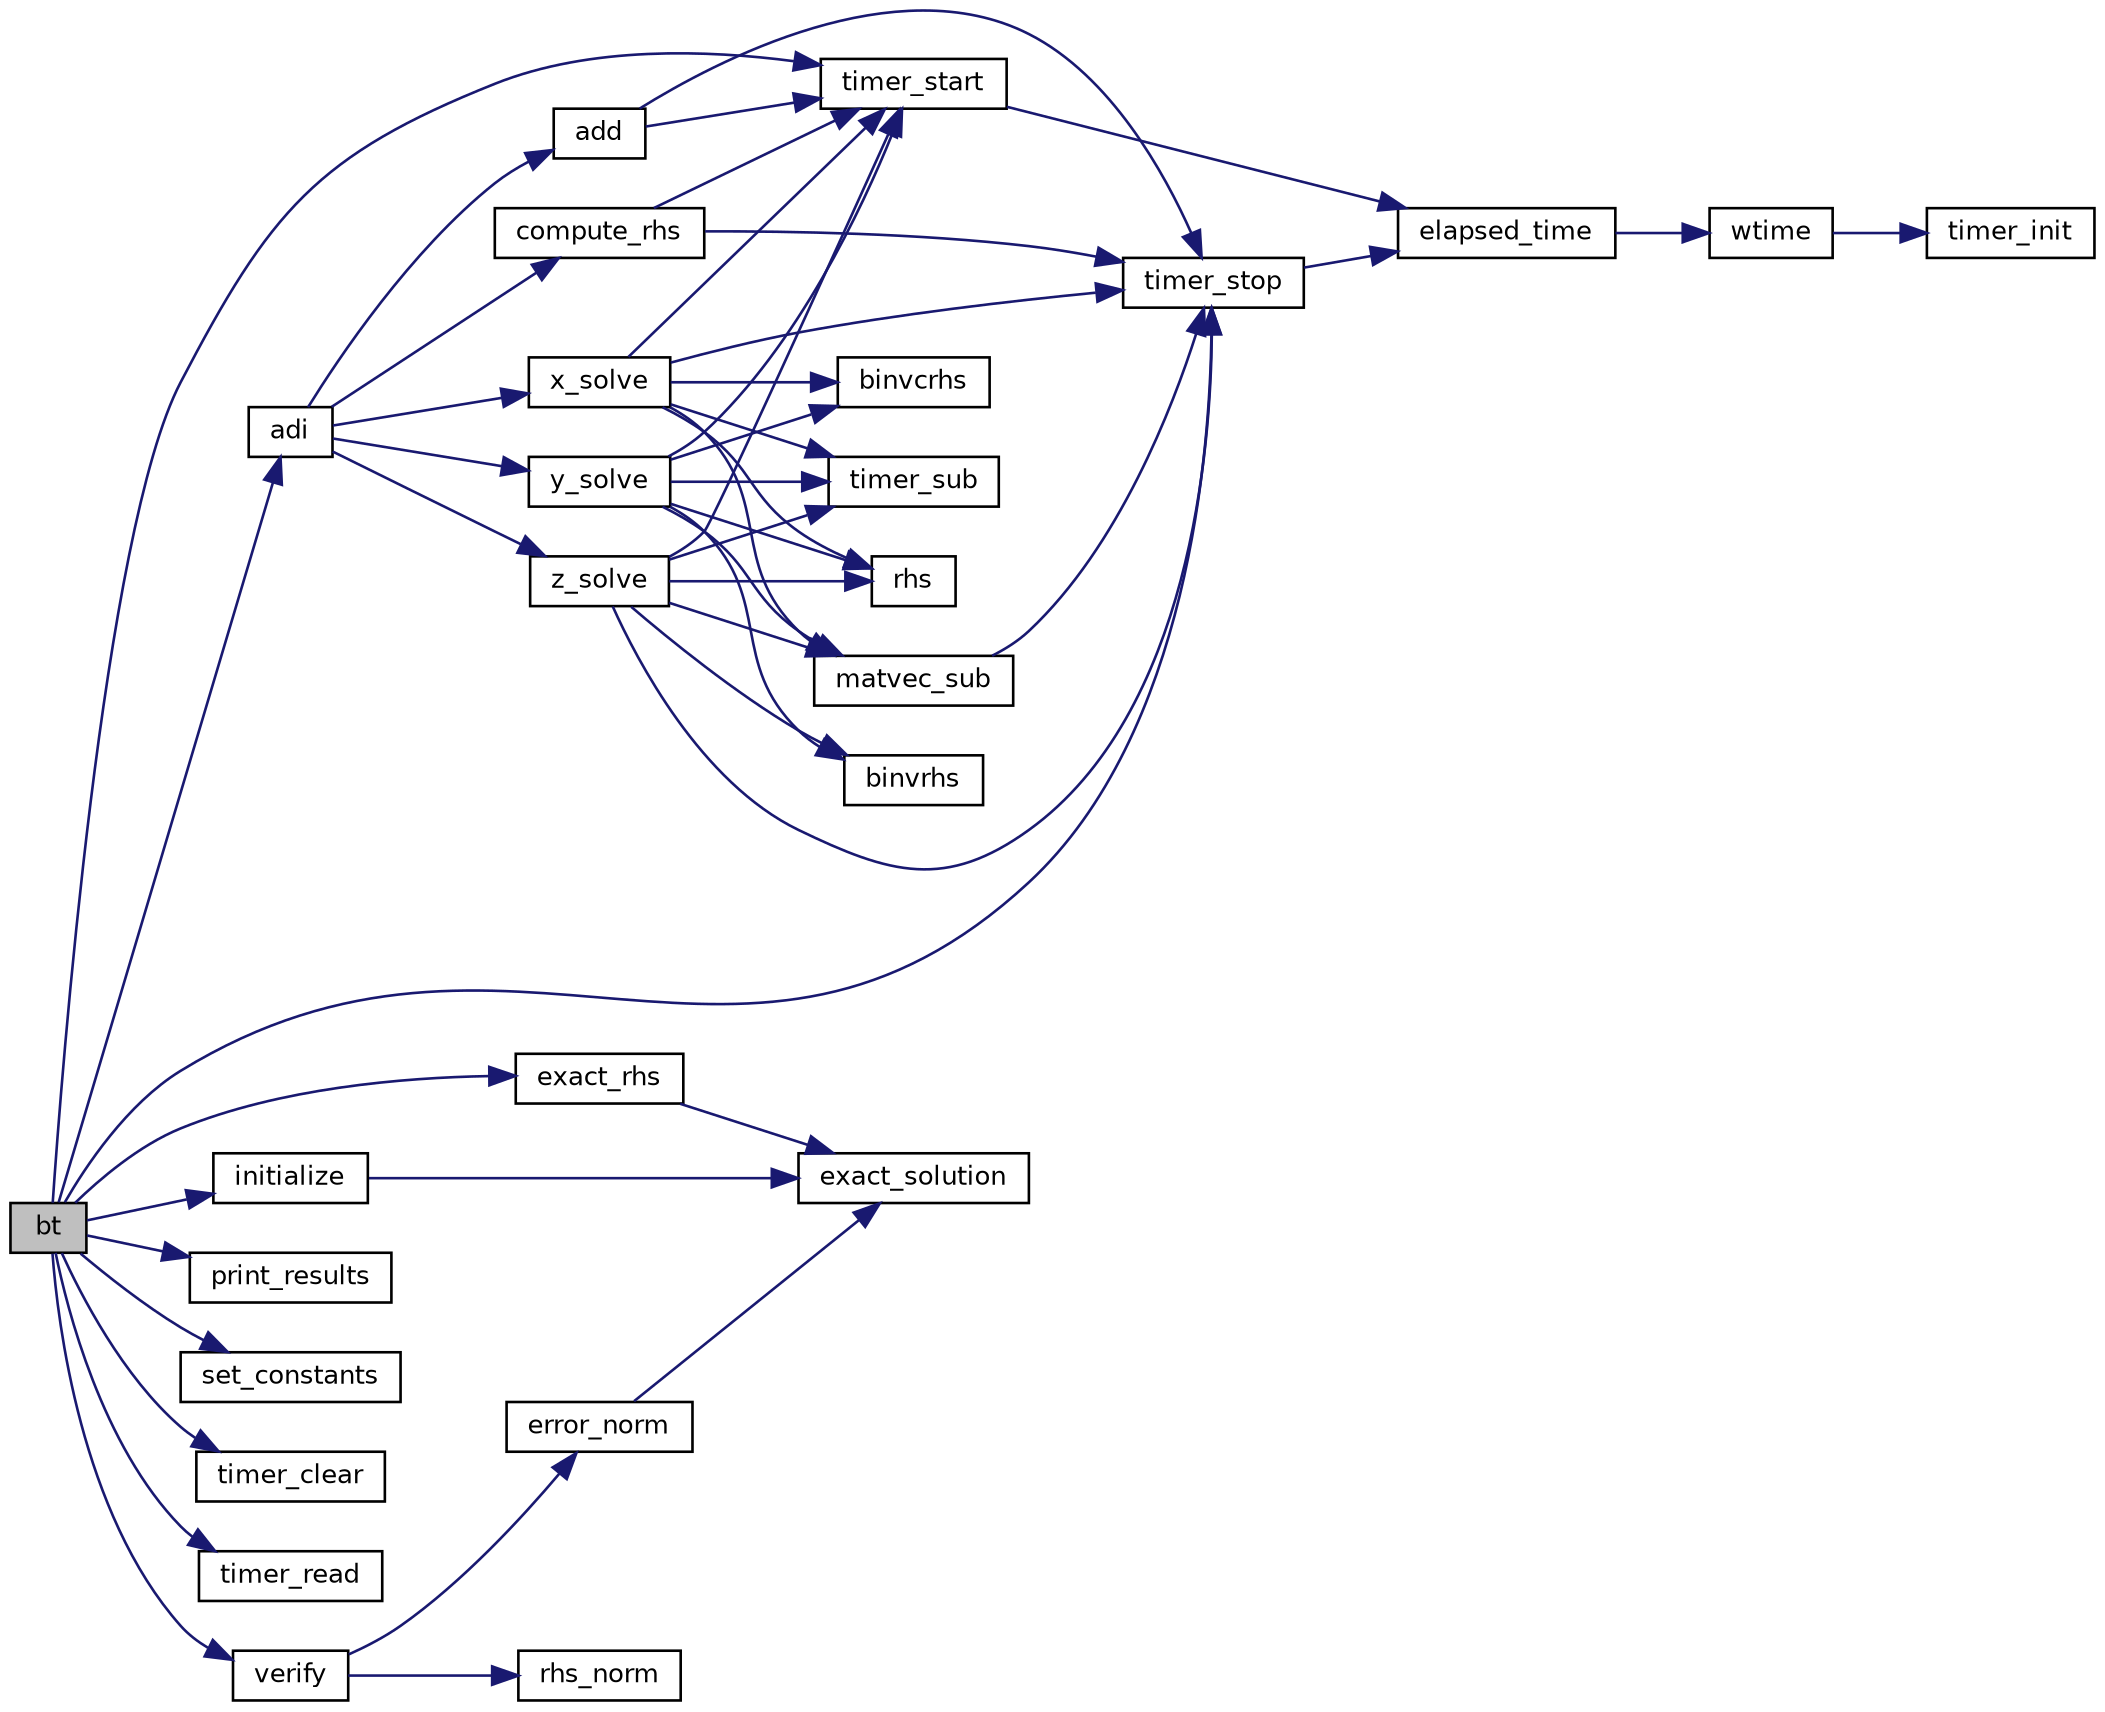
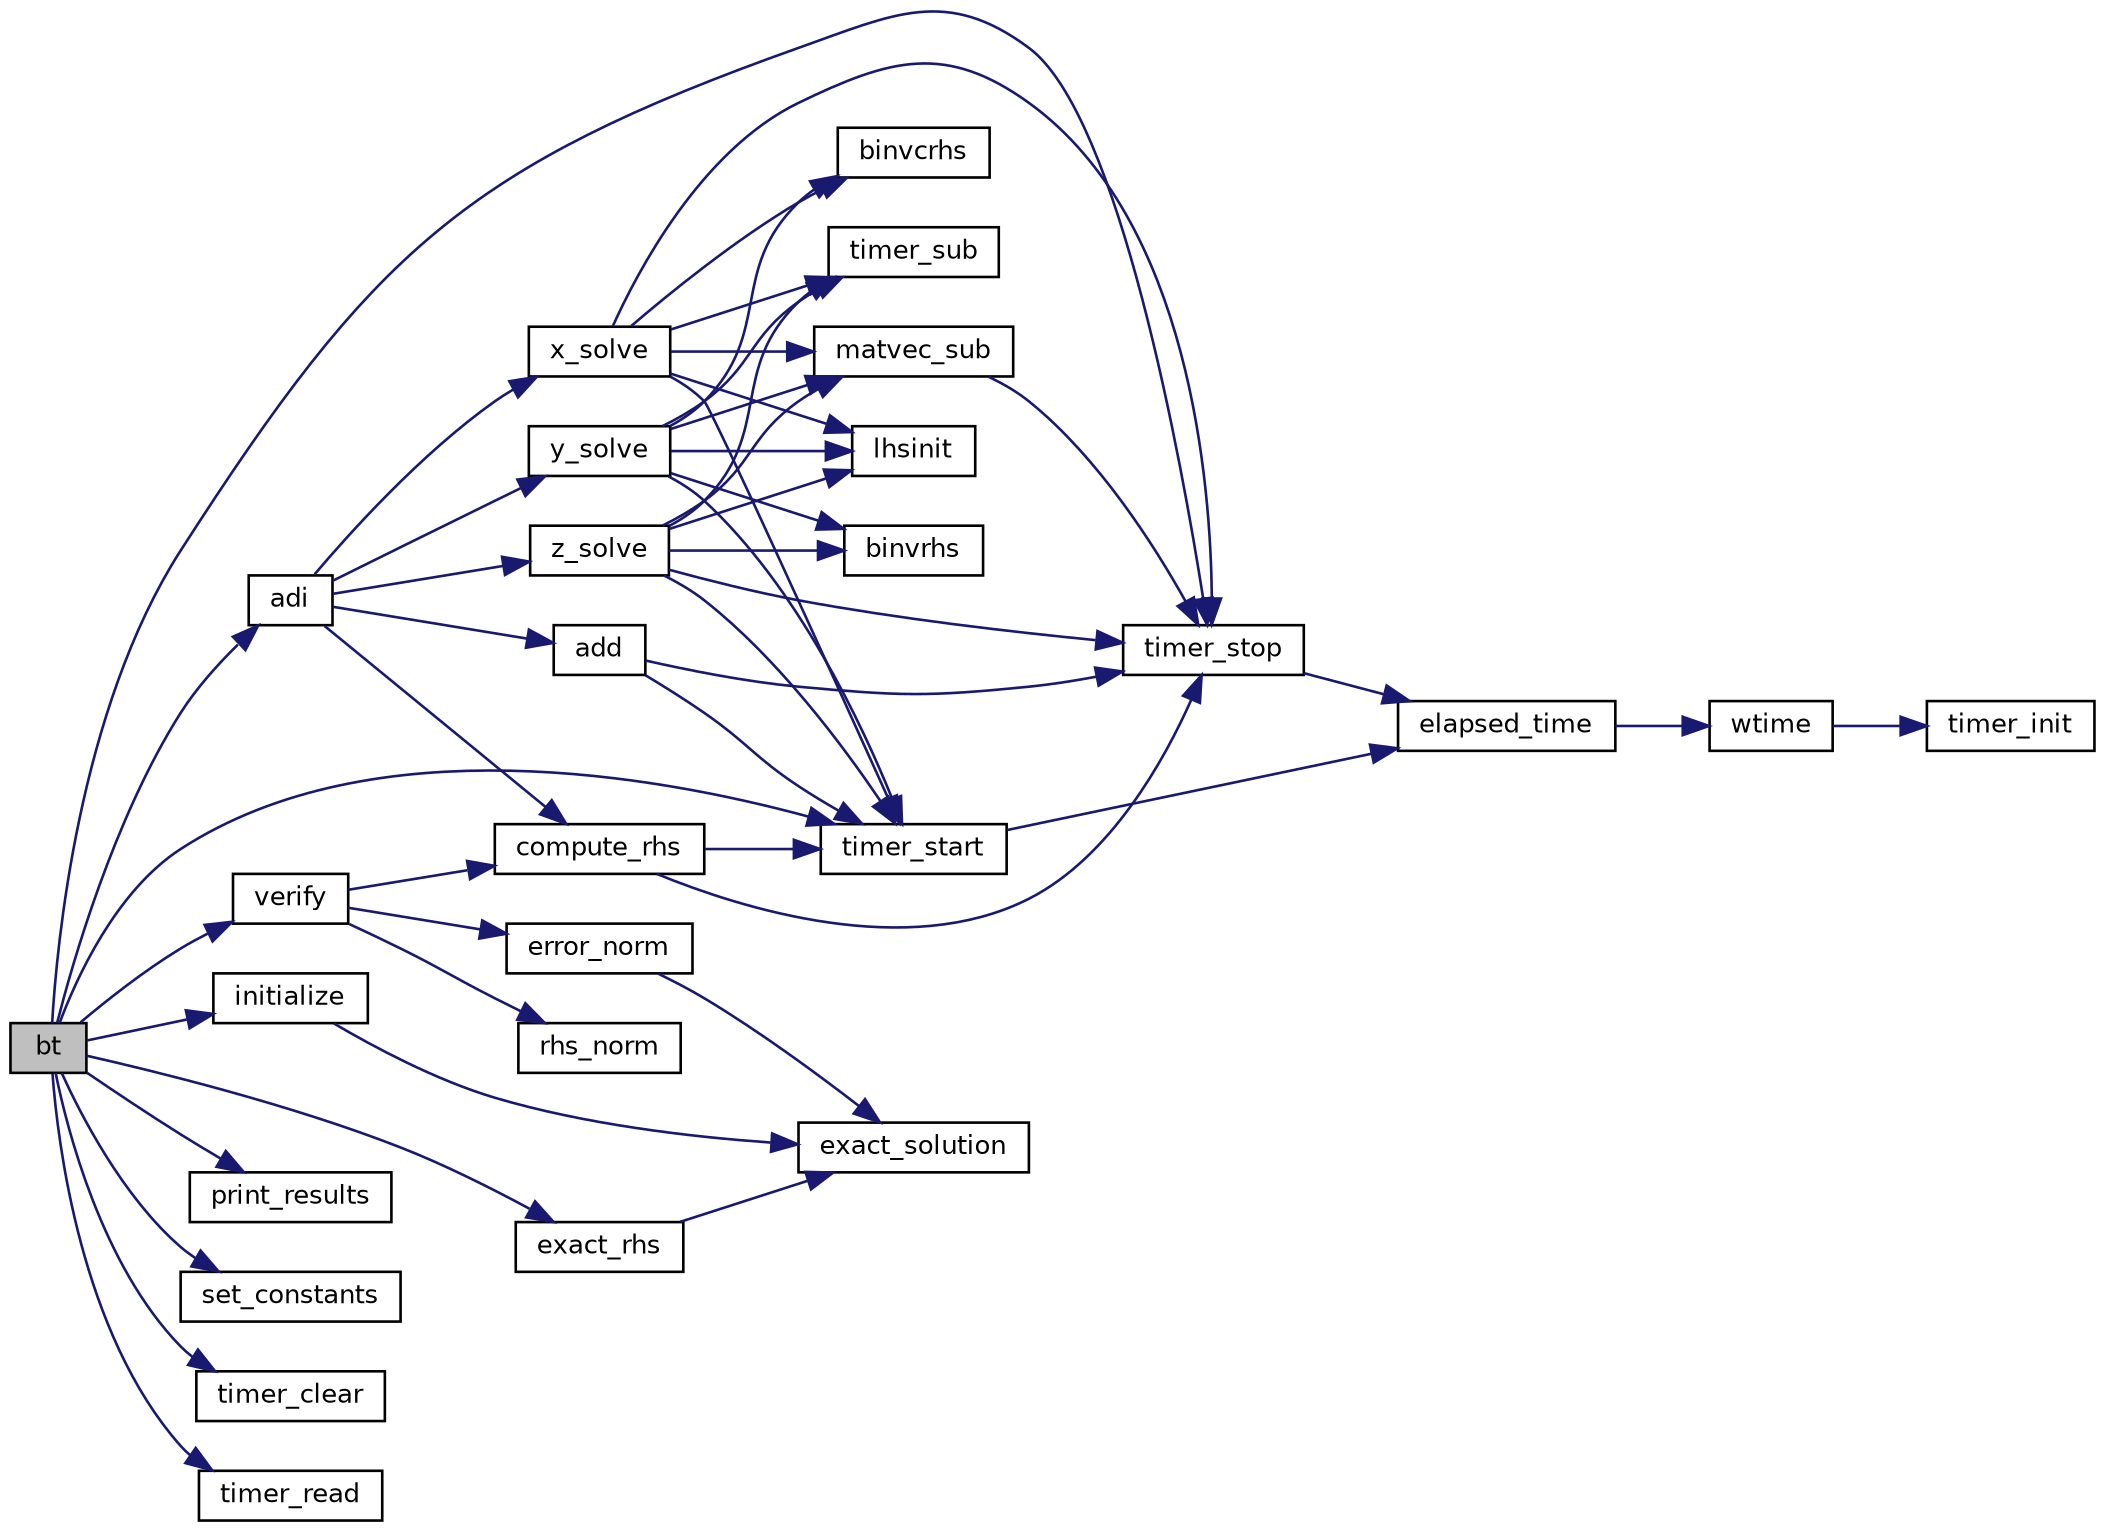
(914, 581) -> (914, 451)
none -> (408, 880)
